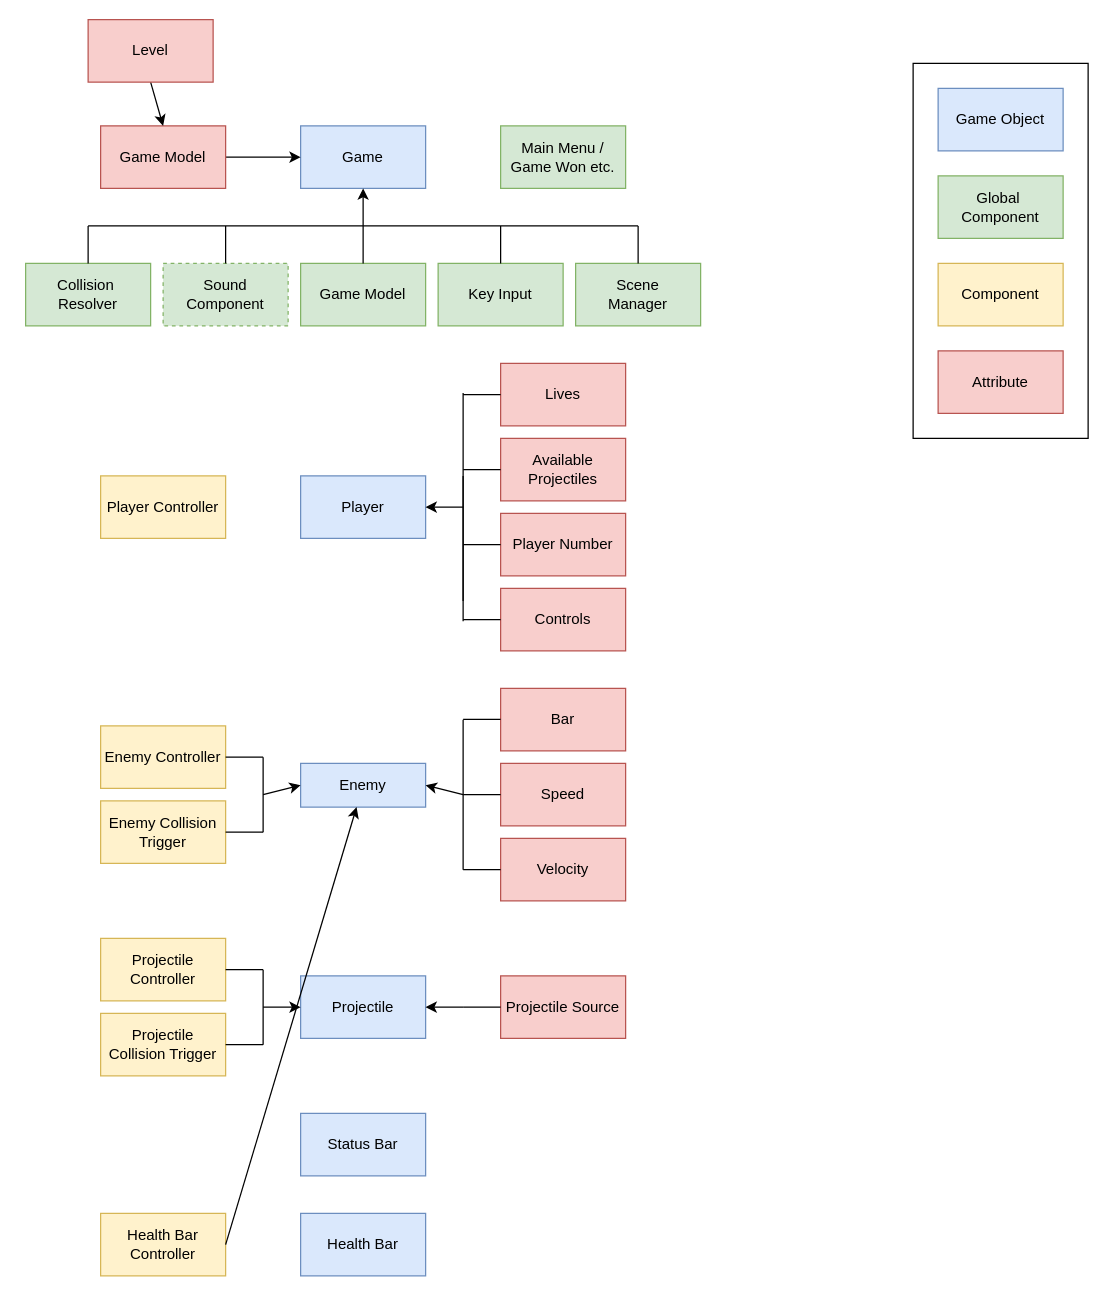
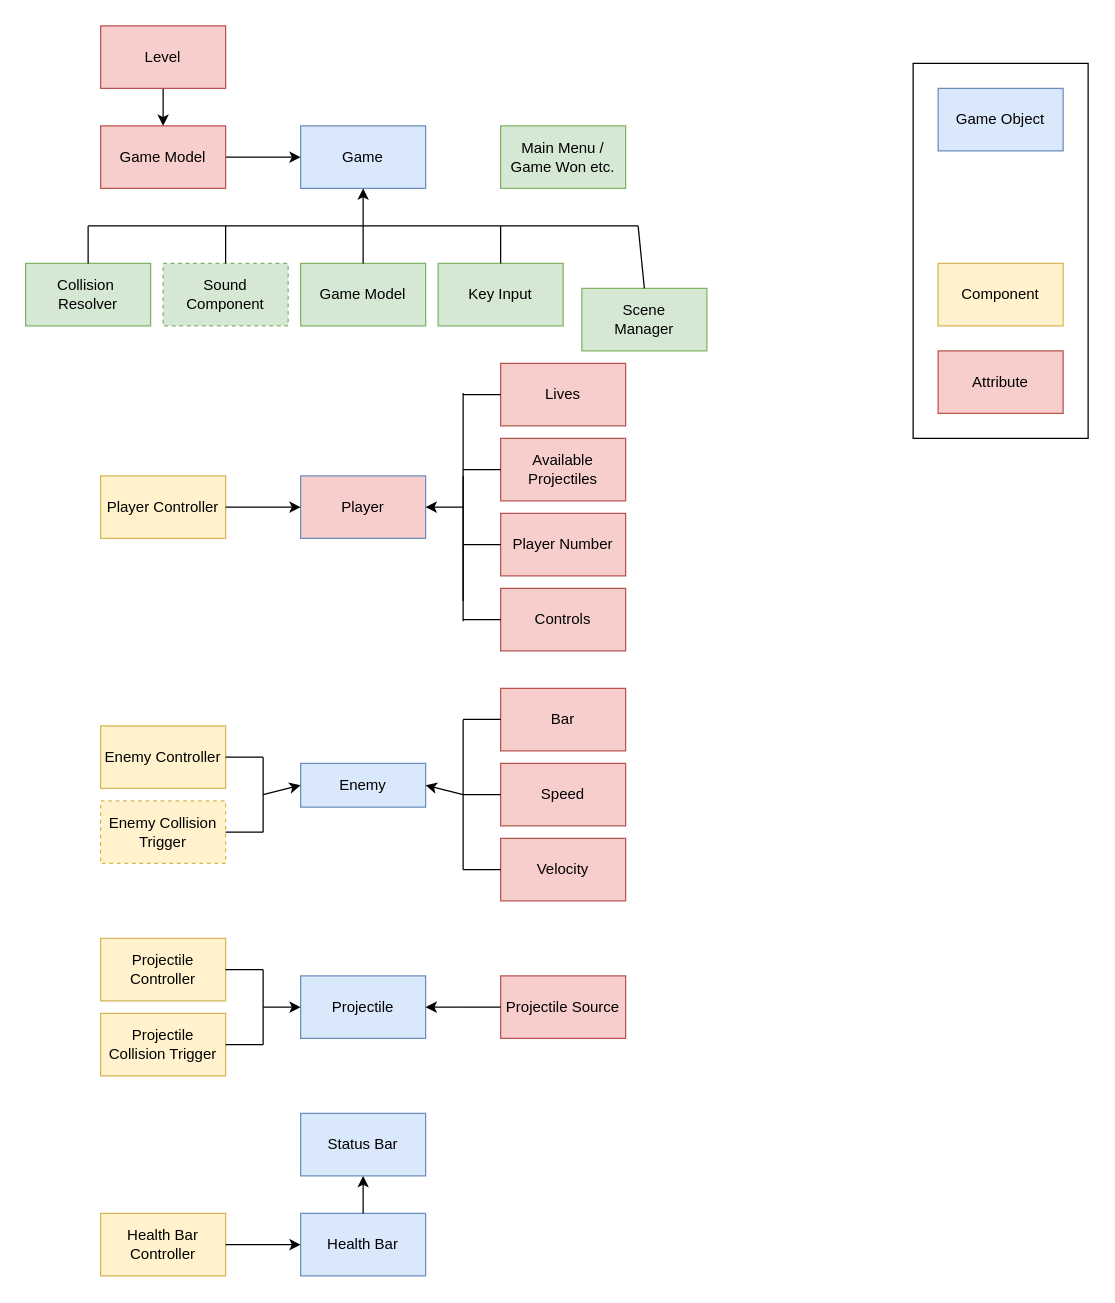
(151, 51) -> (163, 57)
(1001, 207) -> none
(638, 294) -> (644, 319)
none -> (259, 507)
(363, 507) -> (363, 507)
(163, 832) -> (163, 832)
(290, 1029) -> (259, 1244)
none -> (363, 1199)
